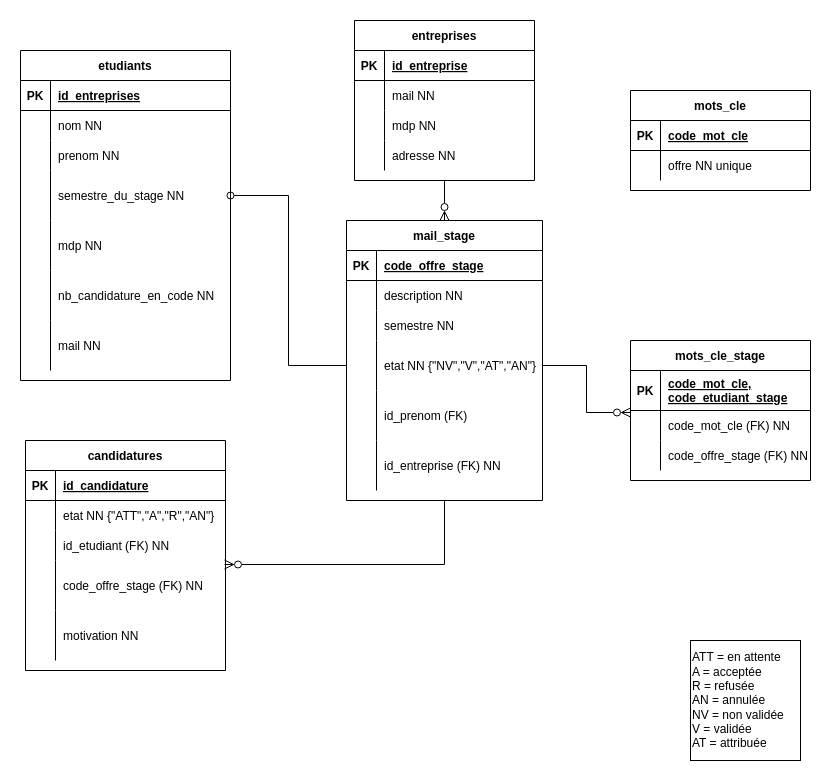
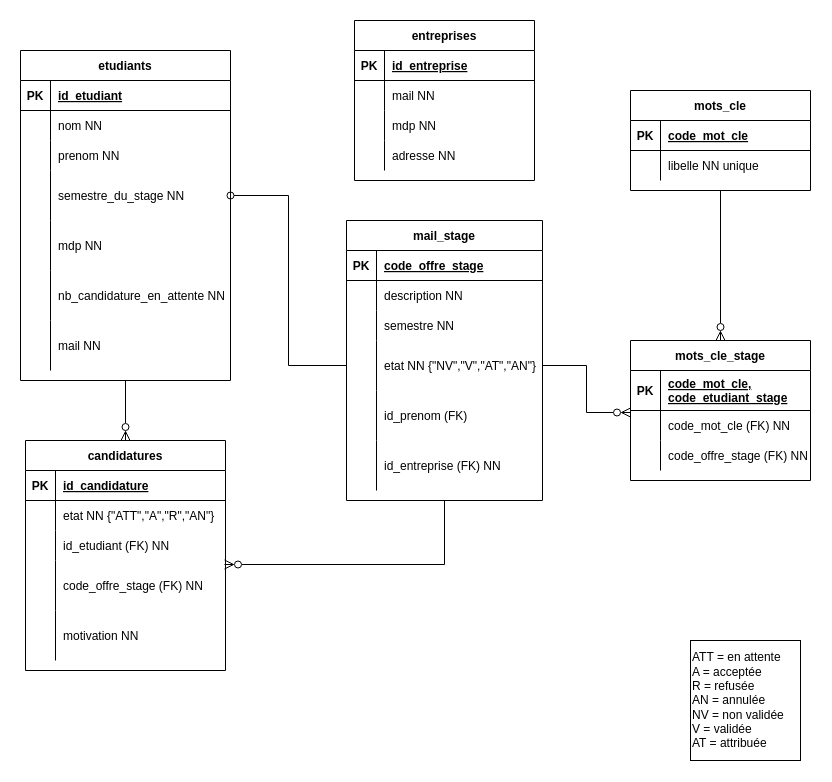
(102, 96) -> (92, 96)
(714, 166) -> (714, 166)
(445, 192) -> none
none -> (721, 257)
(139, 296) -> (149, 296)
none -> (126, 402)
